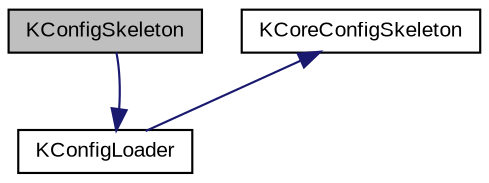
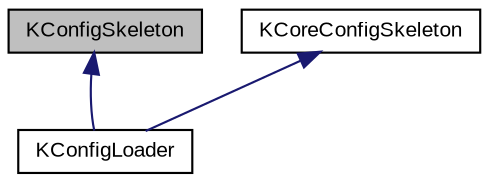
(120, 81) -> (91, 102)
